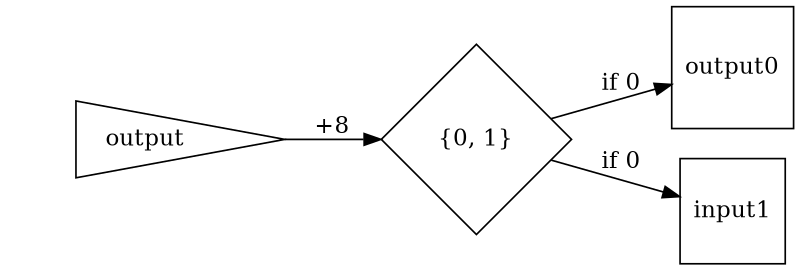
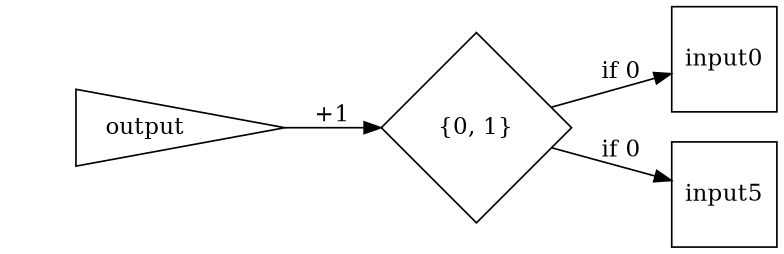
(733, 68) -> (724, 59)
(333, 127) -> (333, 115)
(733, 211) -> (724, 194)
